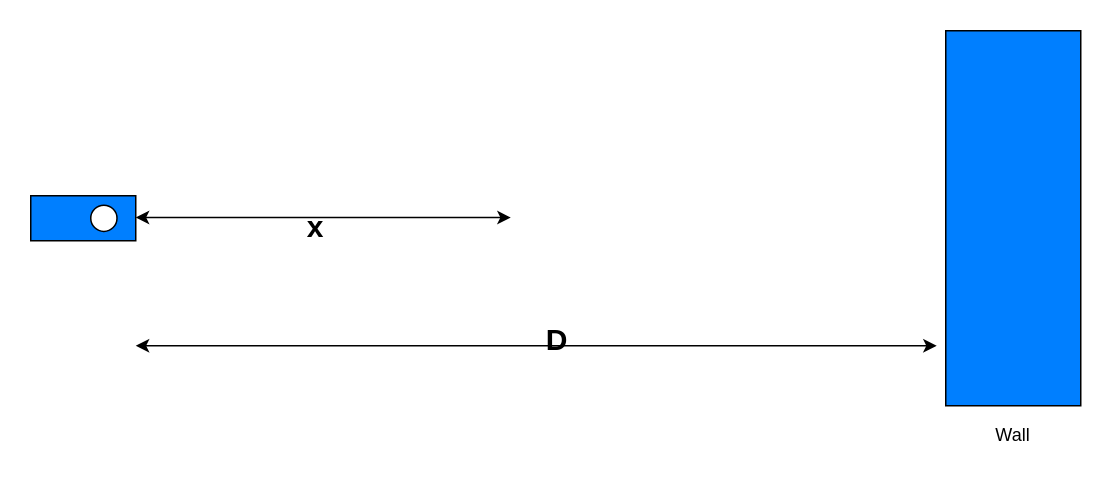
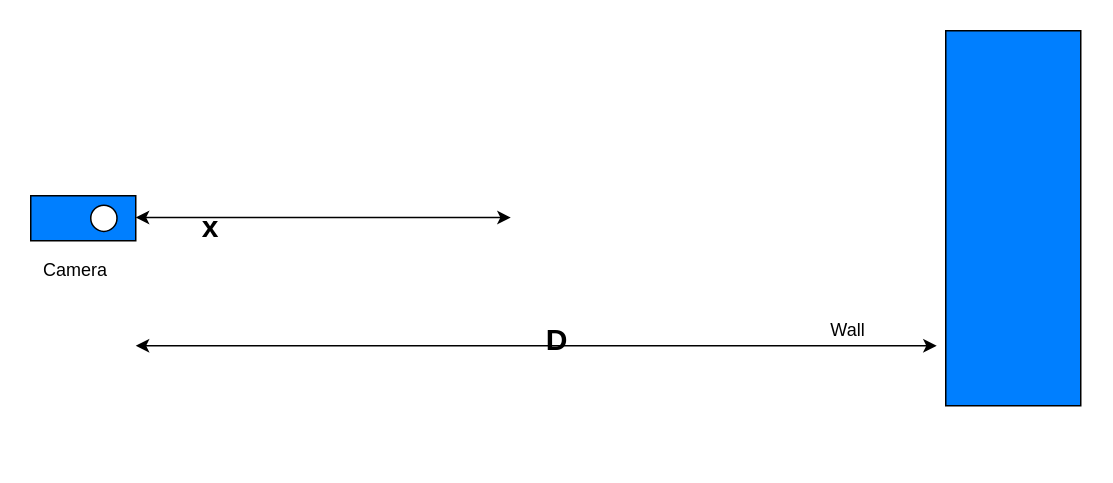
(316, 226) -> (211, 226)
none -> (76, 271)
(1013, 436) -> (848, 331)
